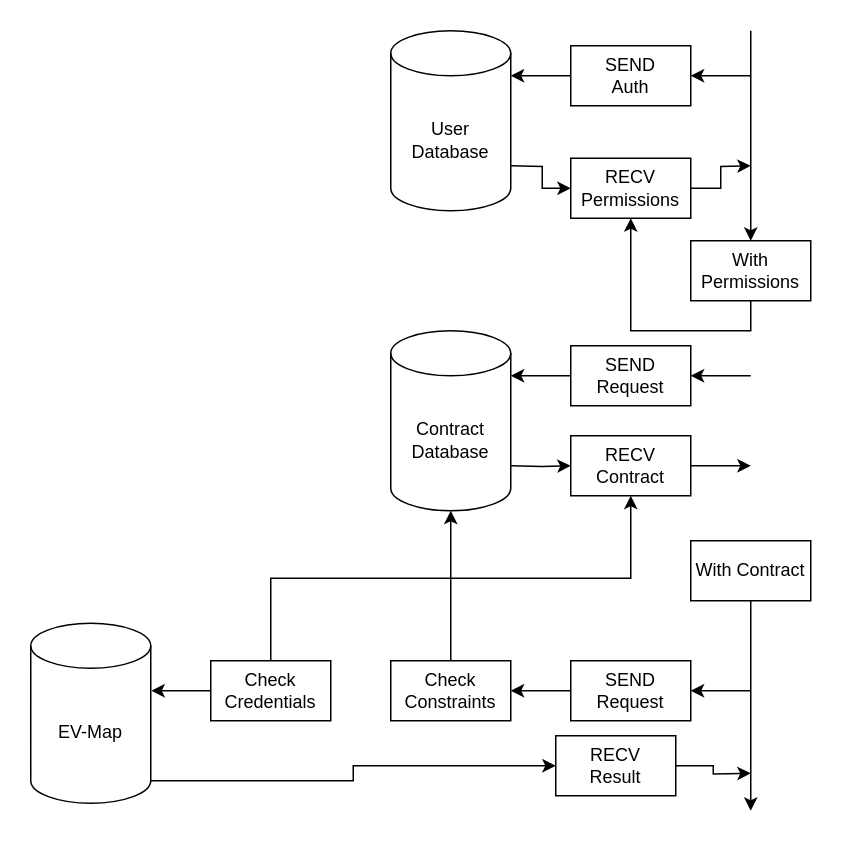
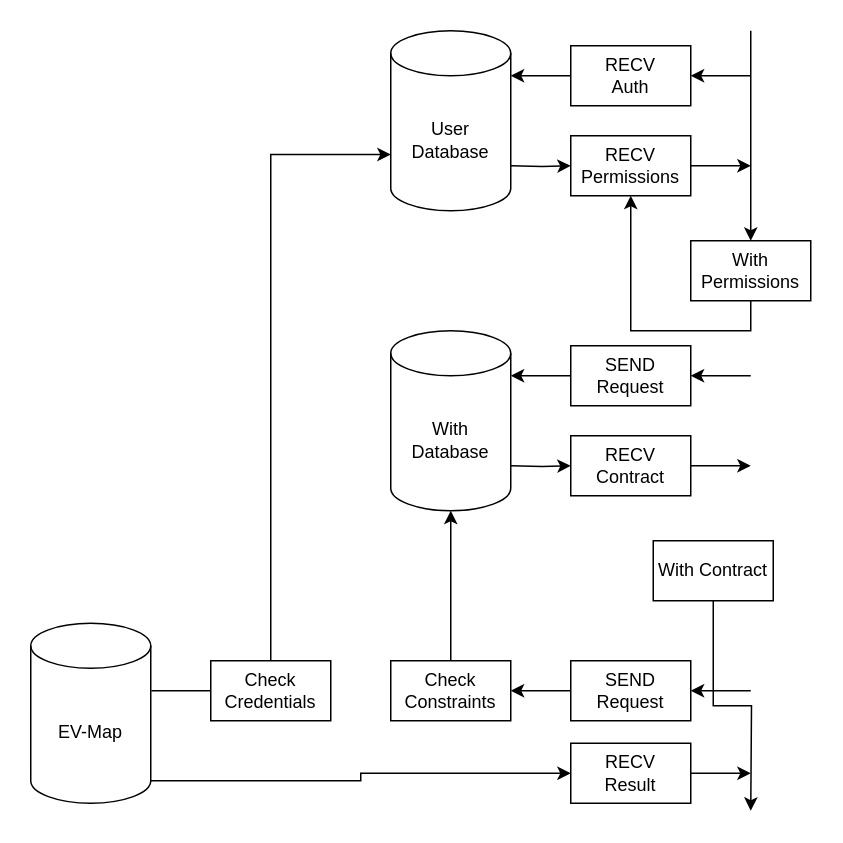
(631, 76) -> (631, 76)
(631, 188) -> (631, 166)
(451, 440) -> (451, 440)
(751, 571) -> (713, 571)
(486, 578) -> (271, 313)
(163, 691) -> (158, 691)
(616, 766) -> (631, 773)
